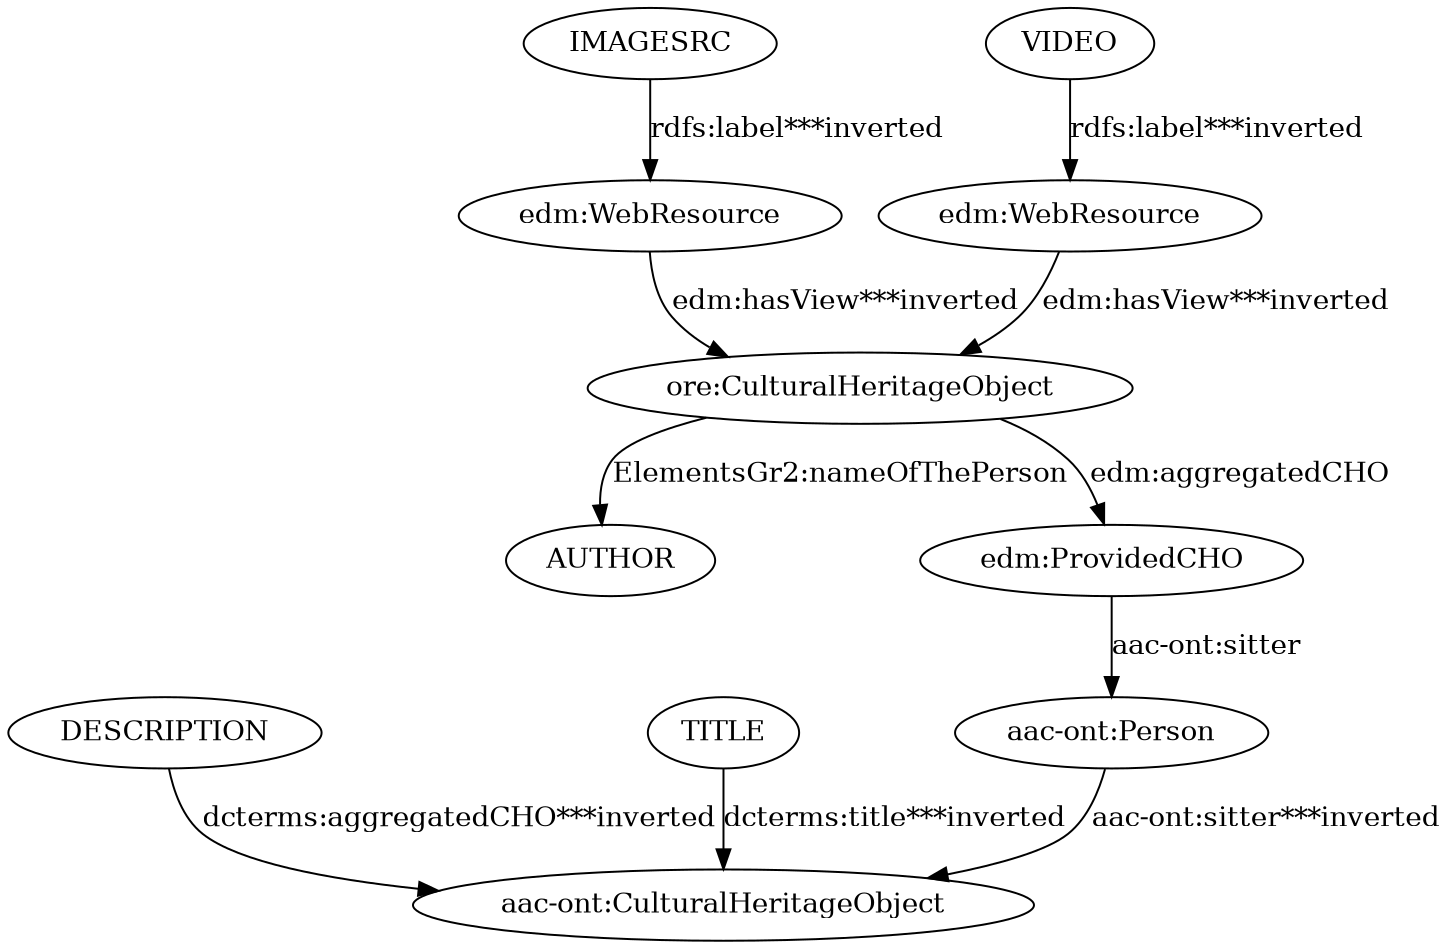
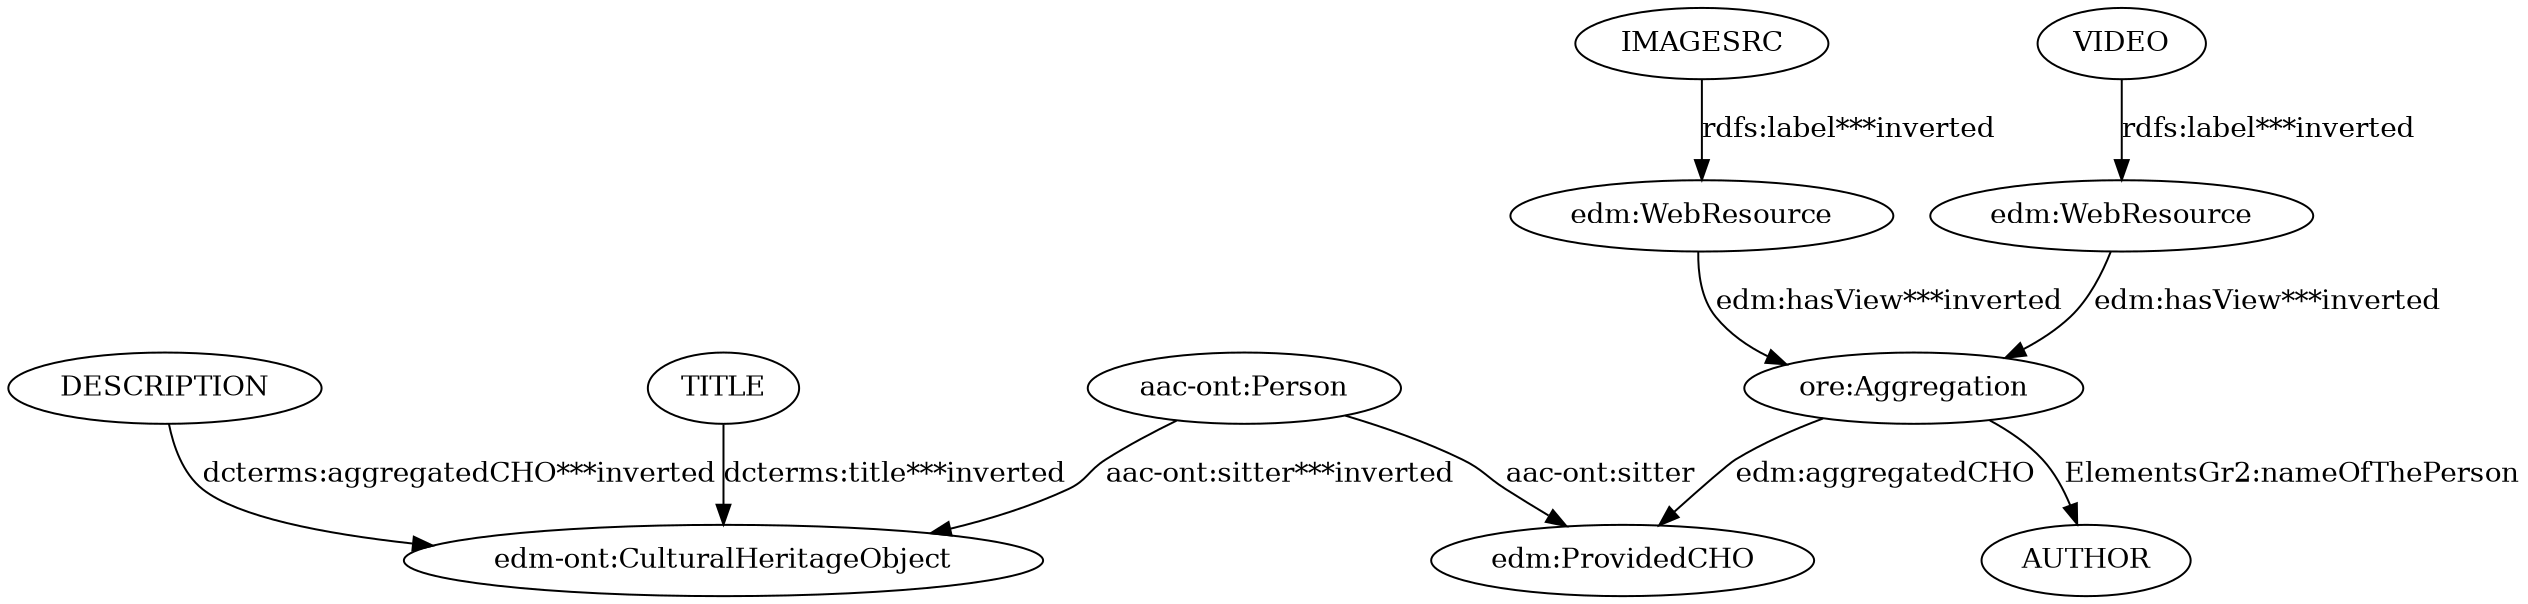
(860, 388) -> (1914, 388)
(1112, 637) -> (1452, 455)
(723, 905) -> (723, 560)
